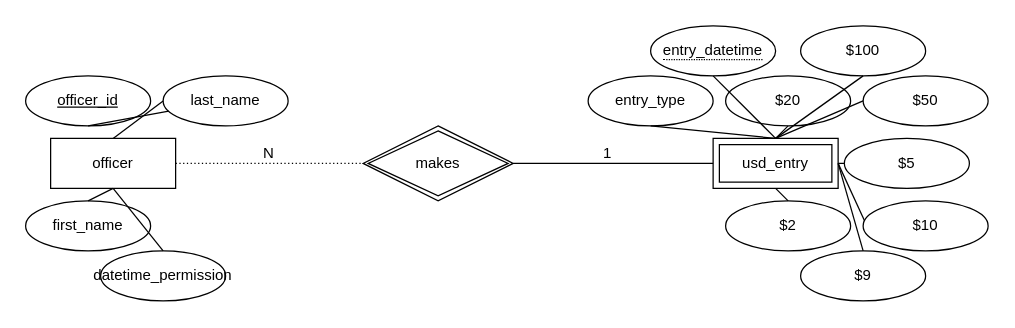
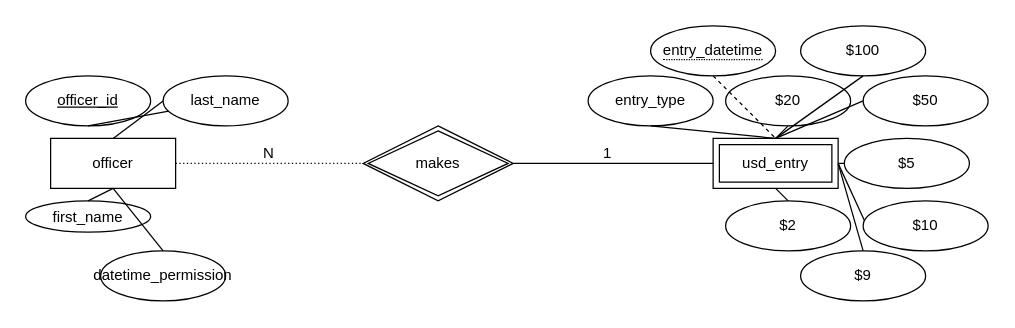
(743, 105) -> (743, 105)
(88, 226) -> (88, 216)
